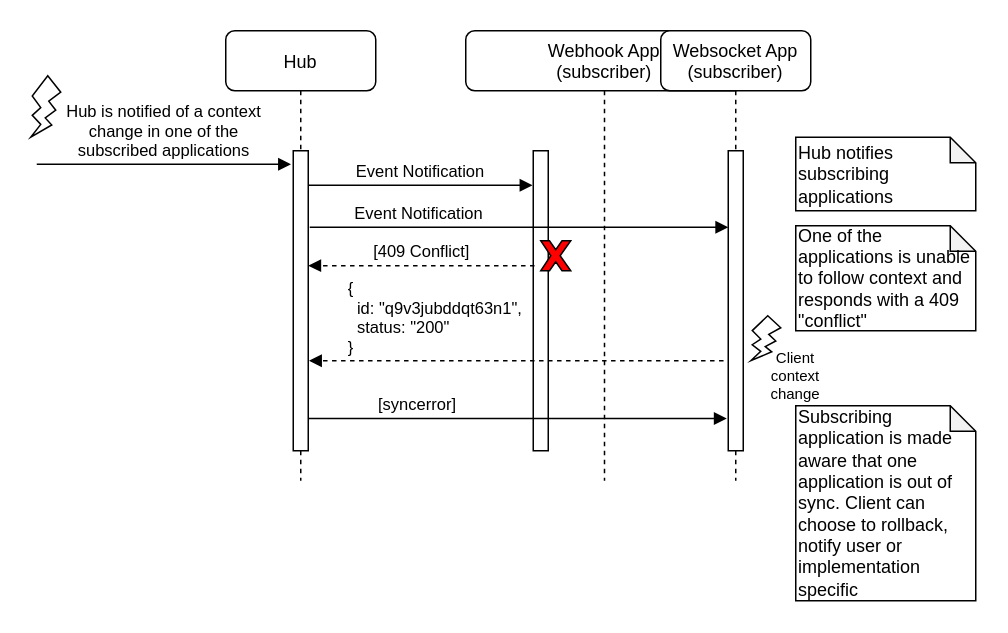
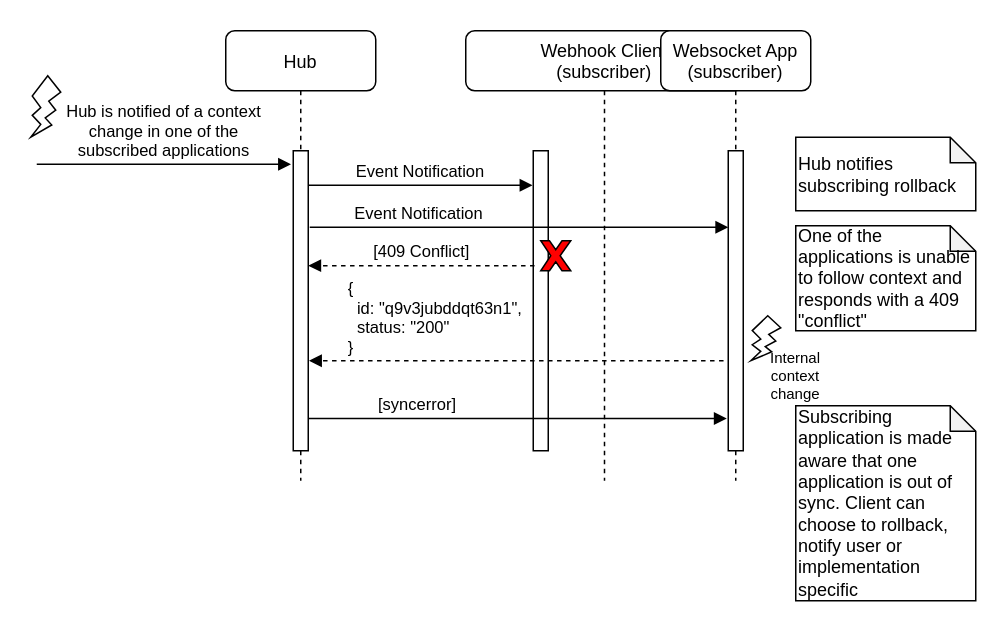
(604, 51) -> (604, 51)
(887, 175) -> (887, 175)
(796, 376) -> (796, 376)
